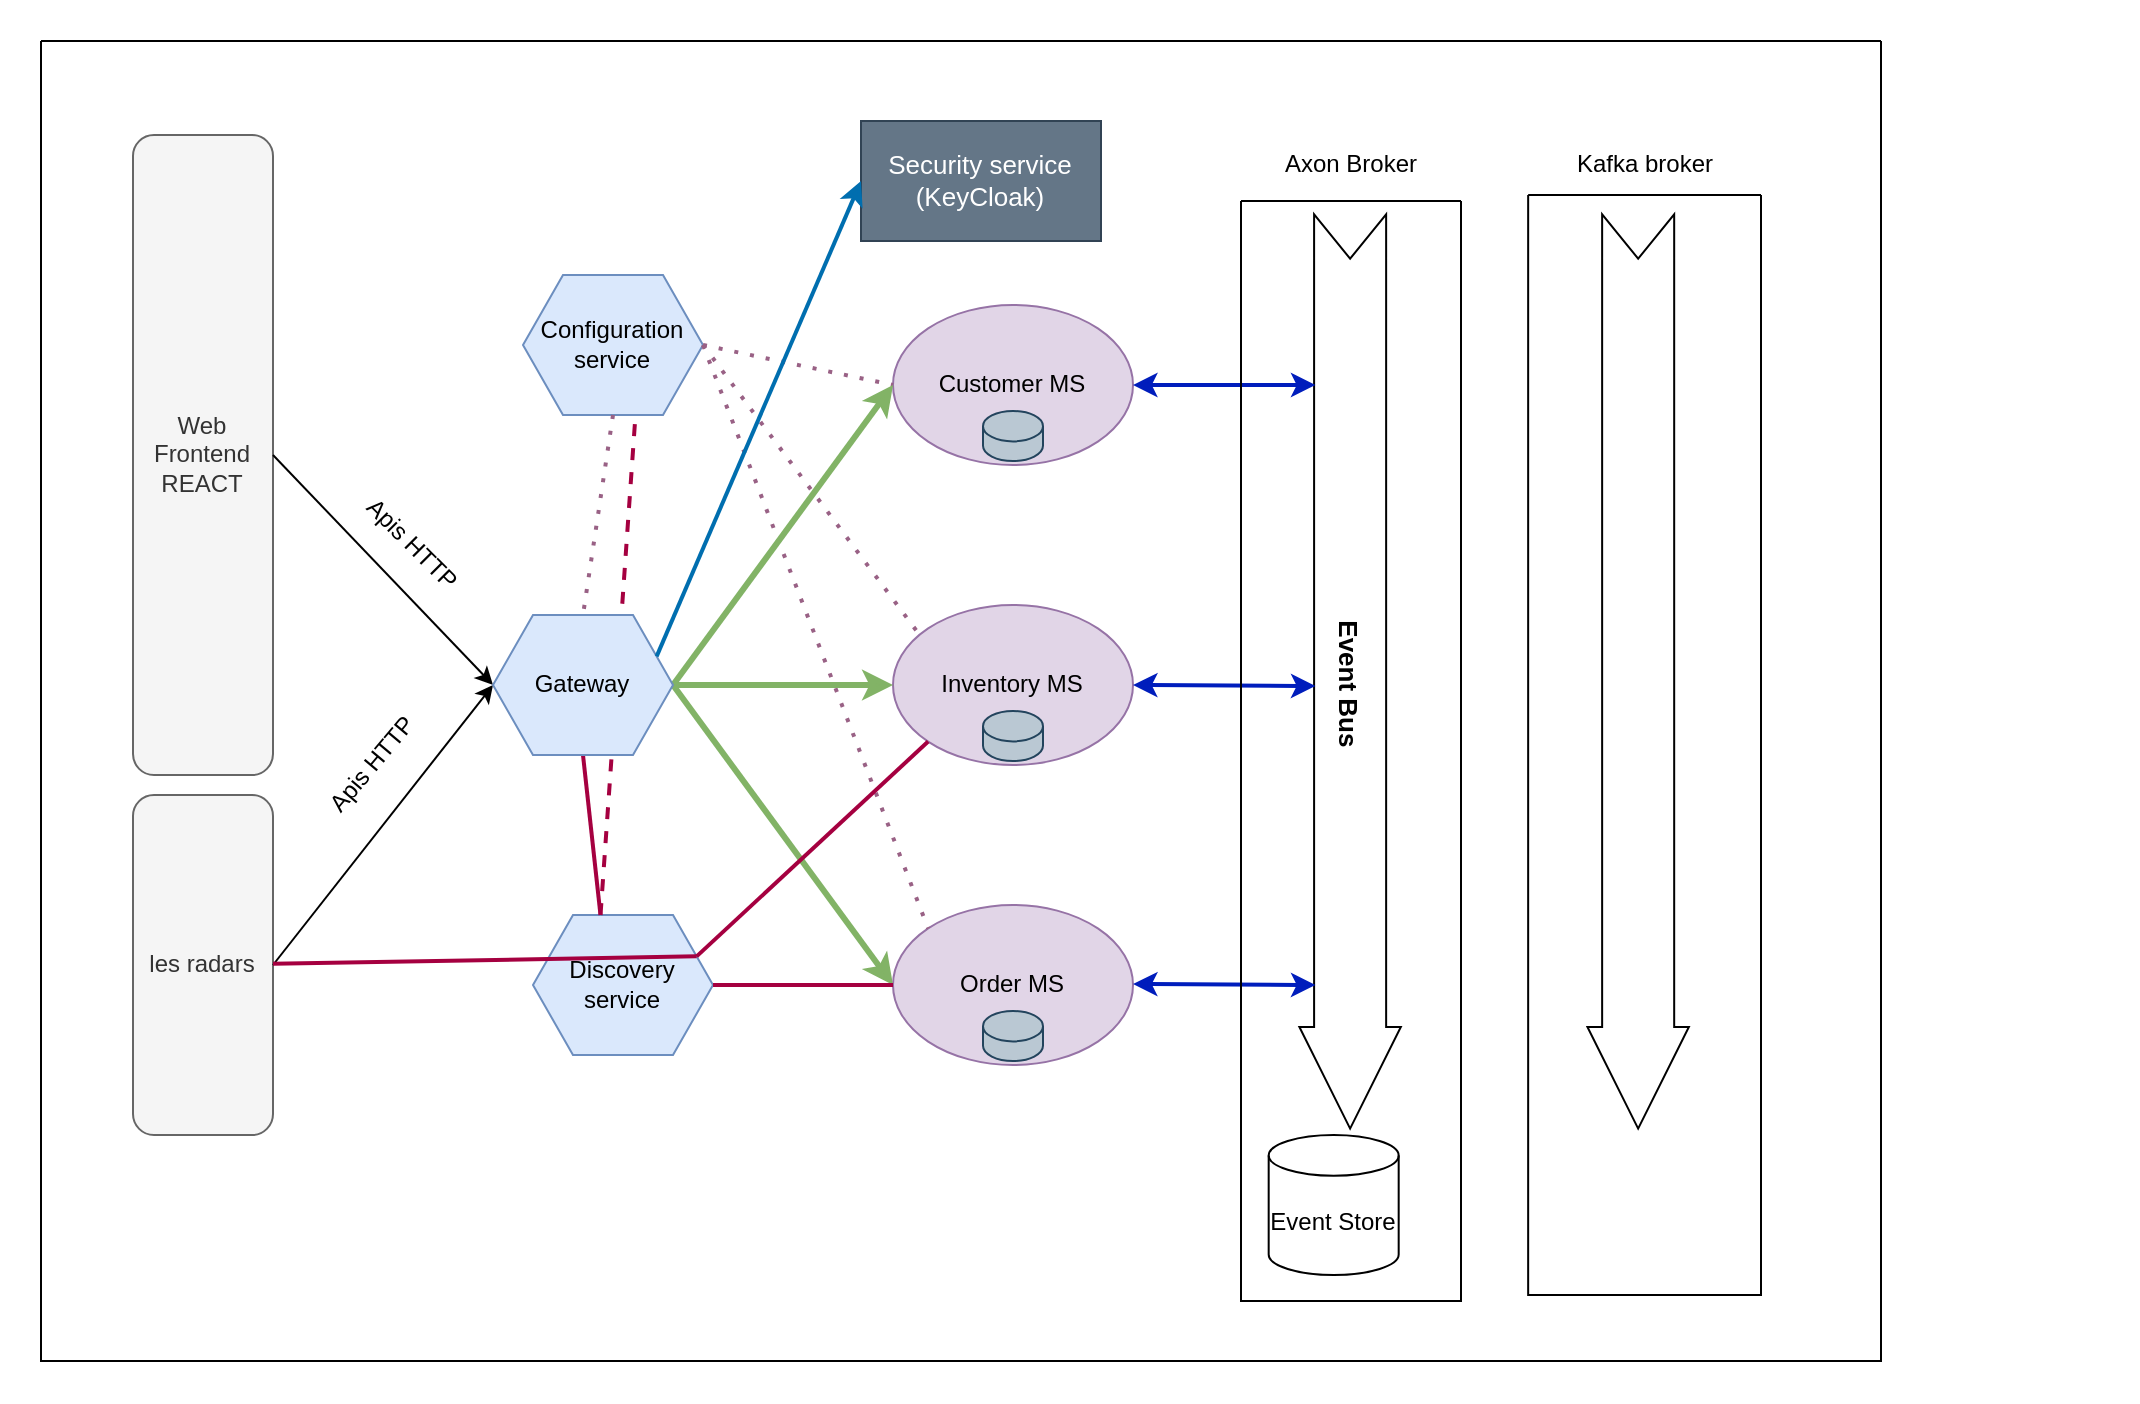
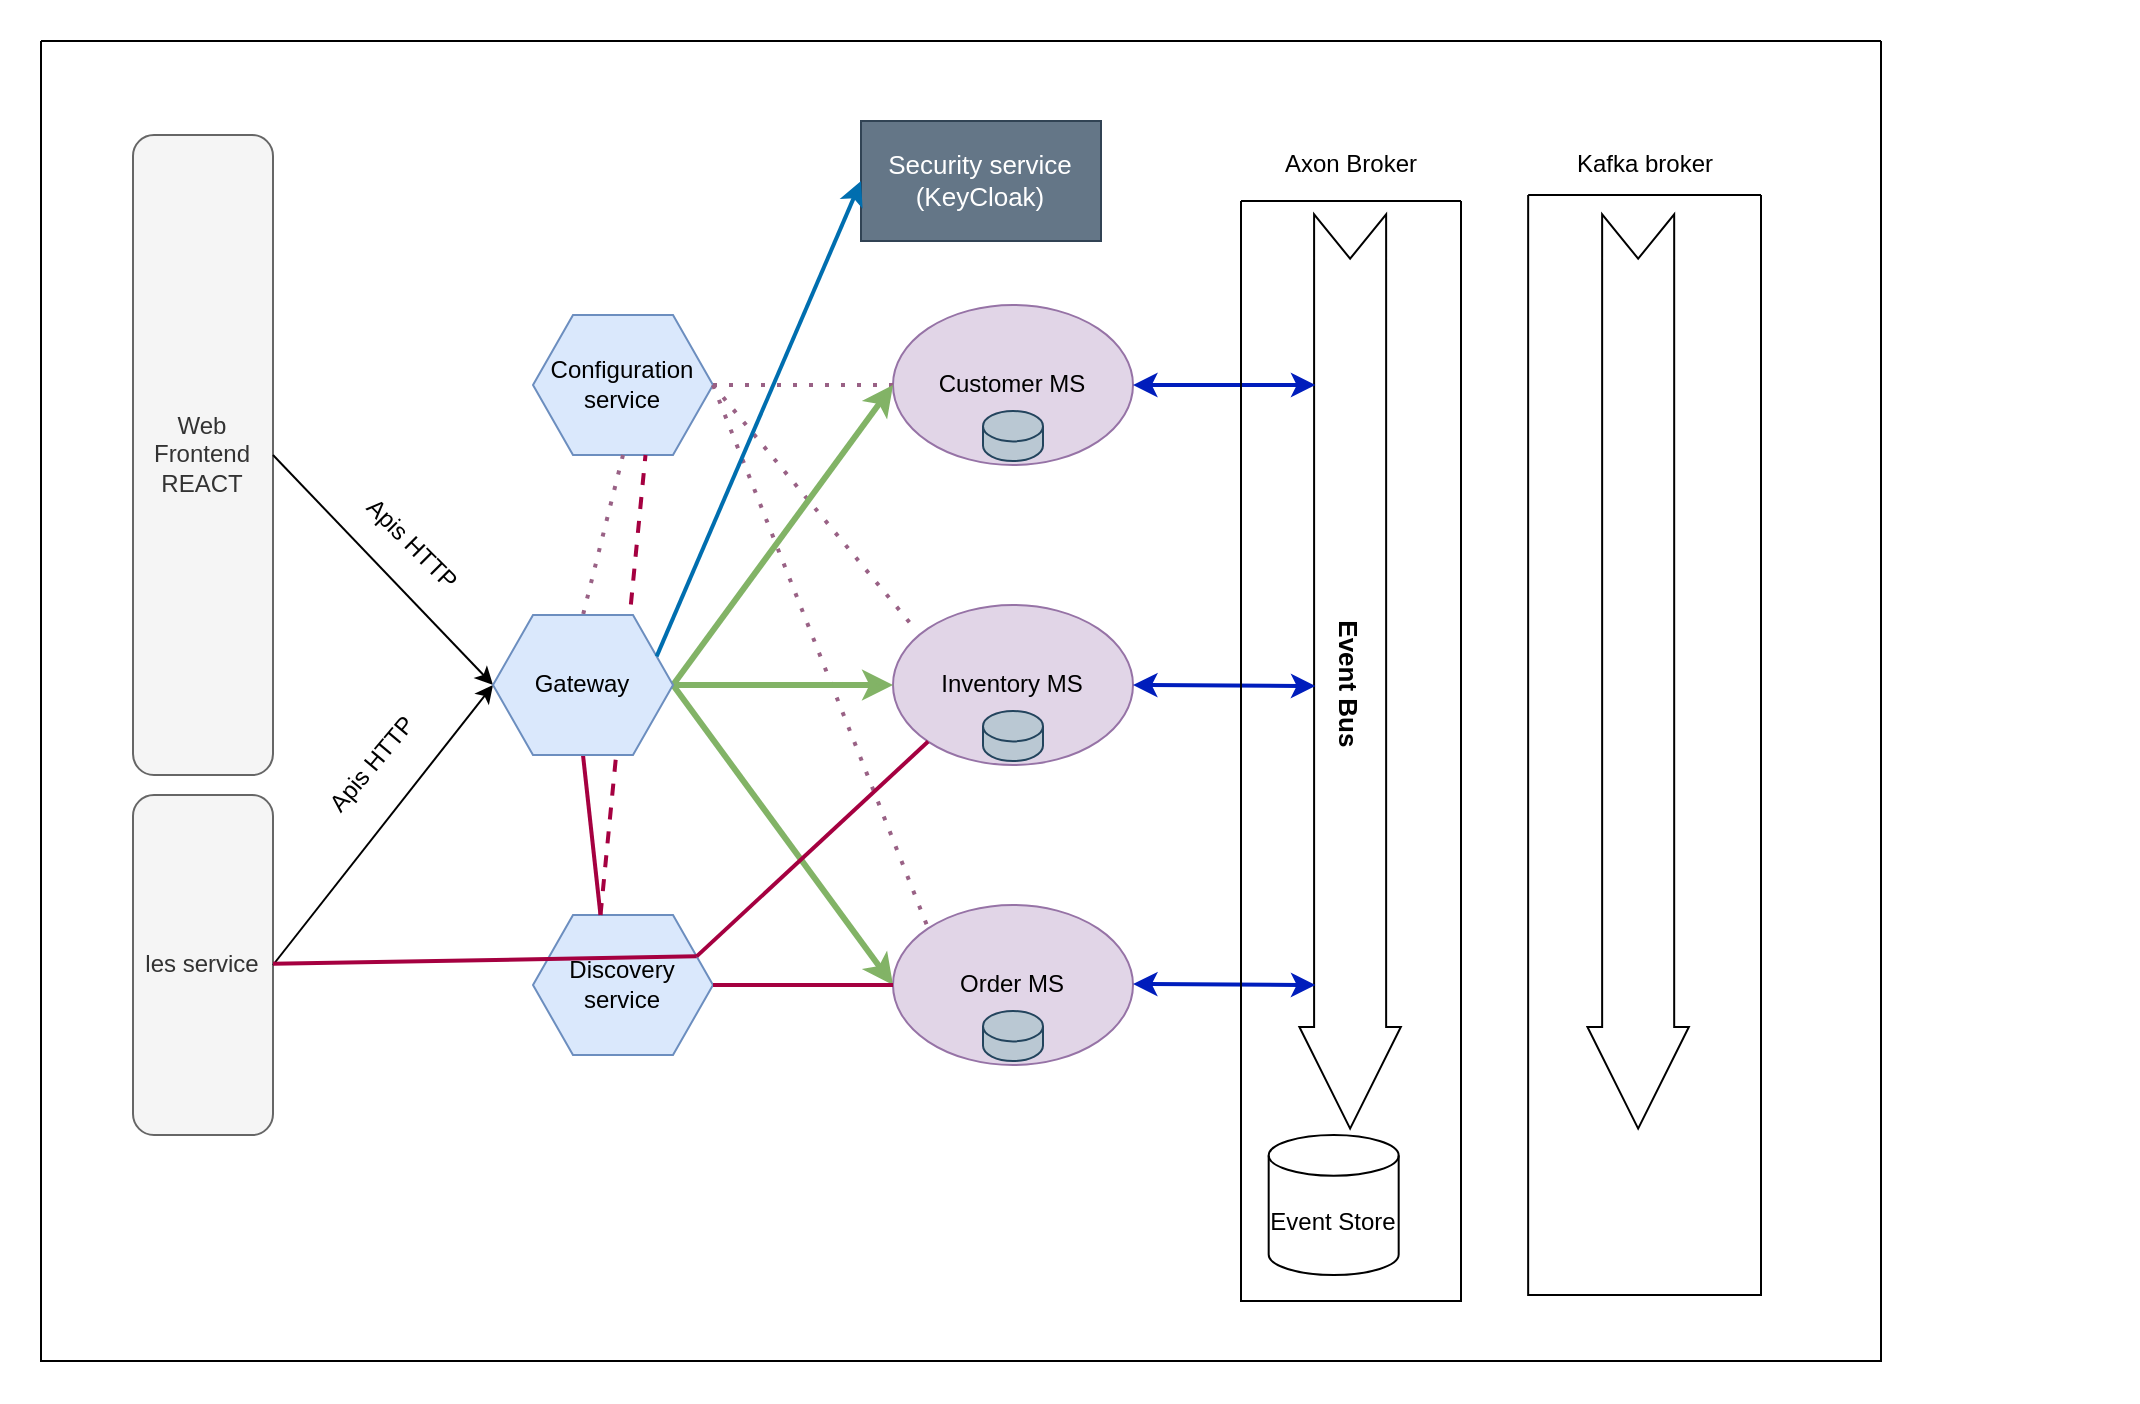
(613, 345) -> (623, 385)
(203, 965) -> (203, 965)
